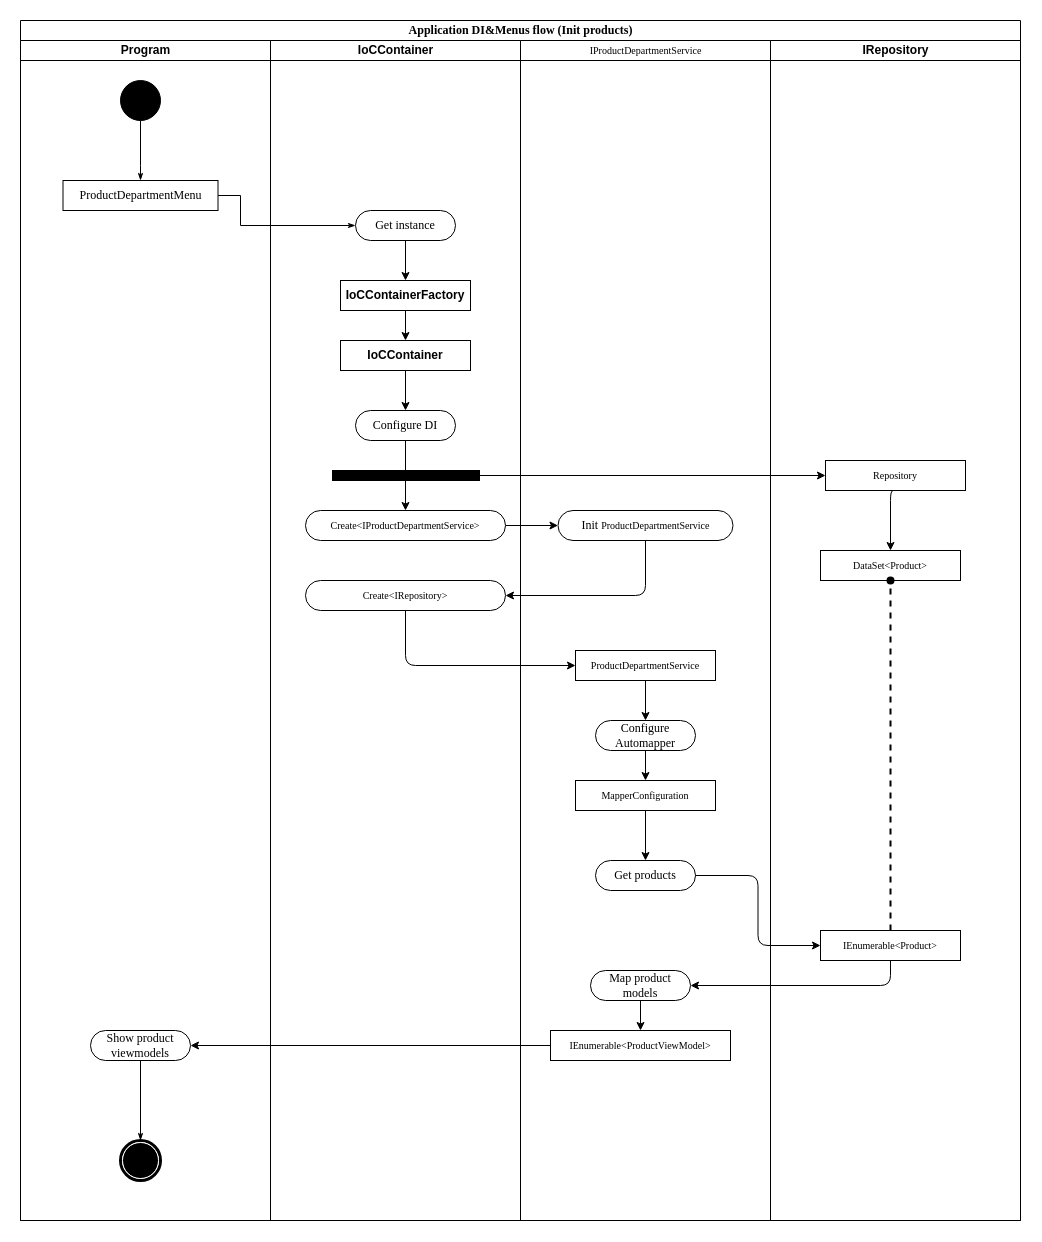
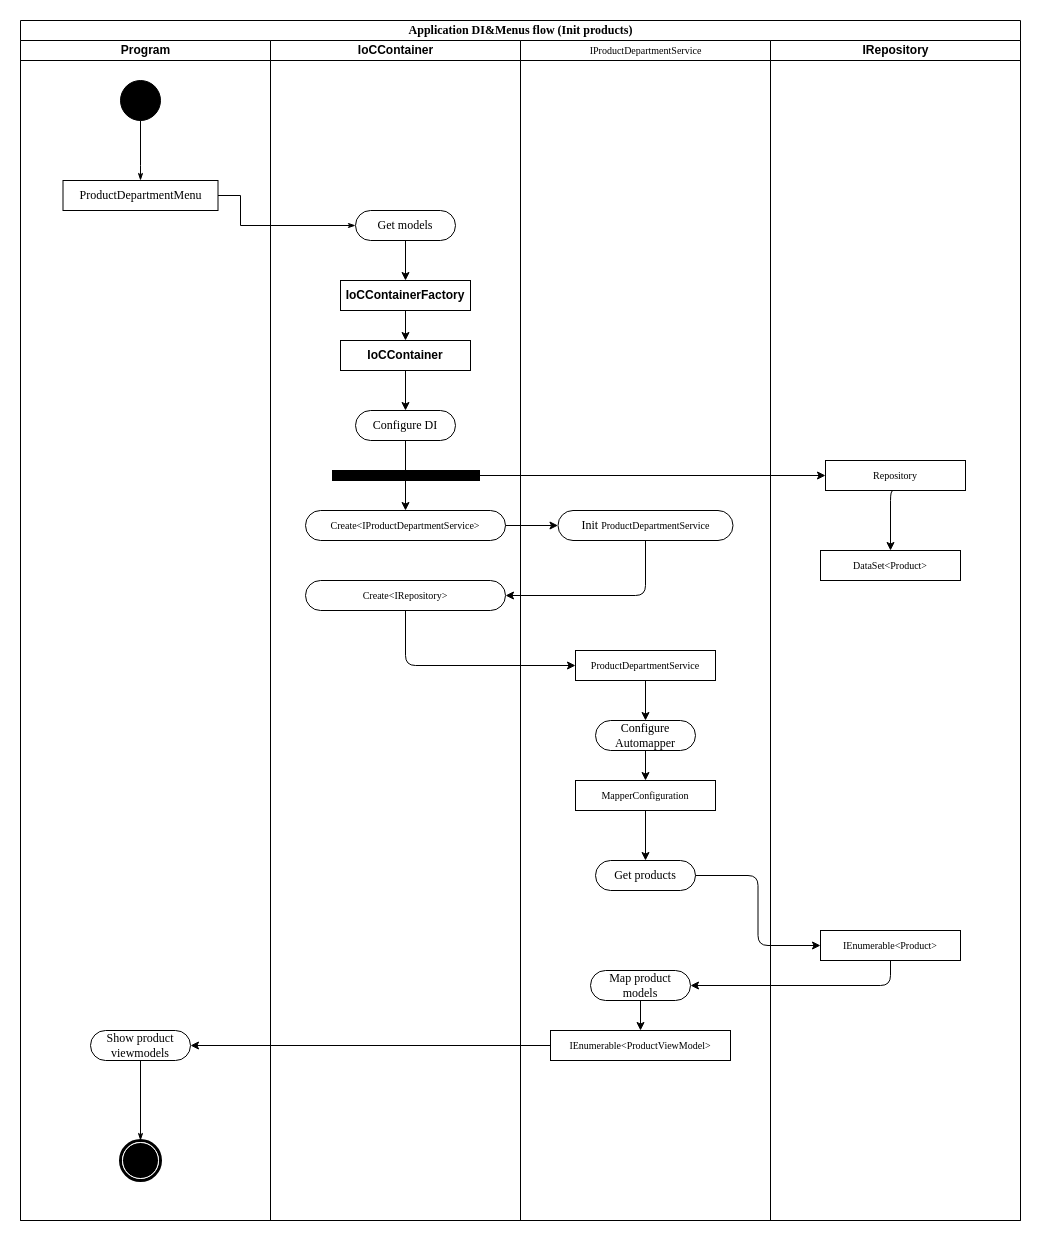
(406, 226) -> (406, 226)
(891, 758) -> none
